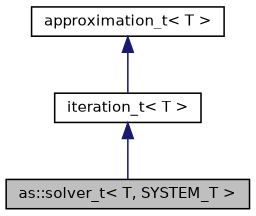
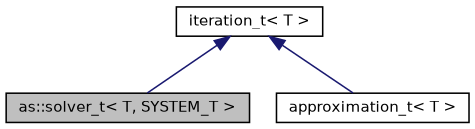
(128, 73) -> (318, 69)
